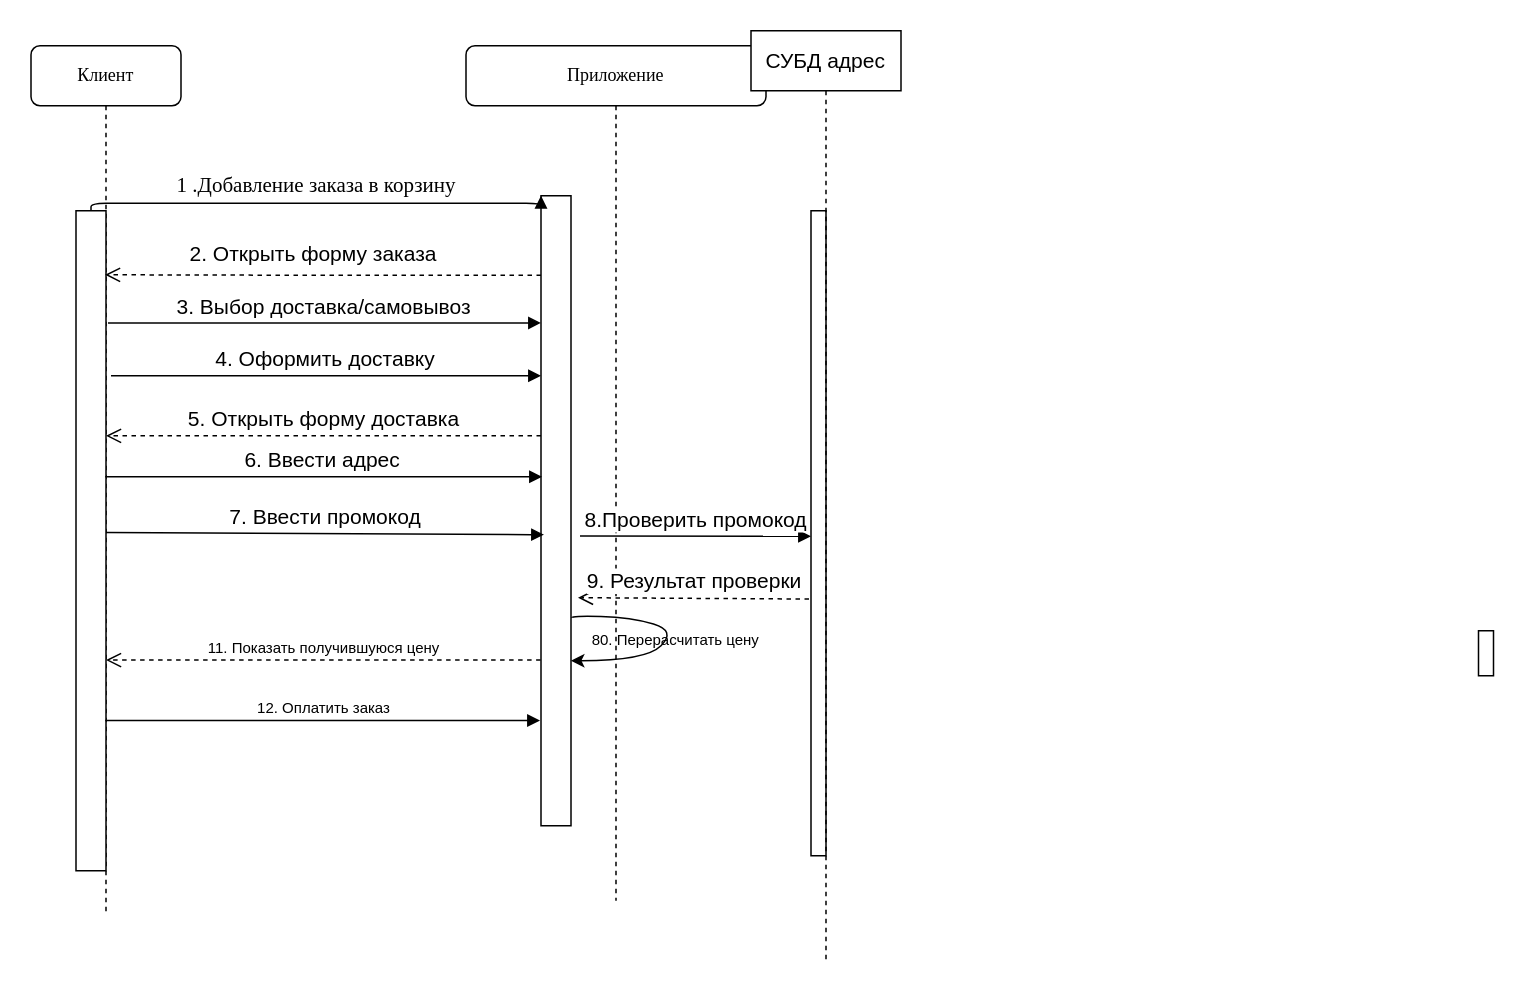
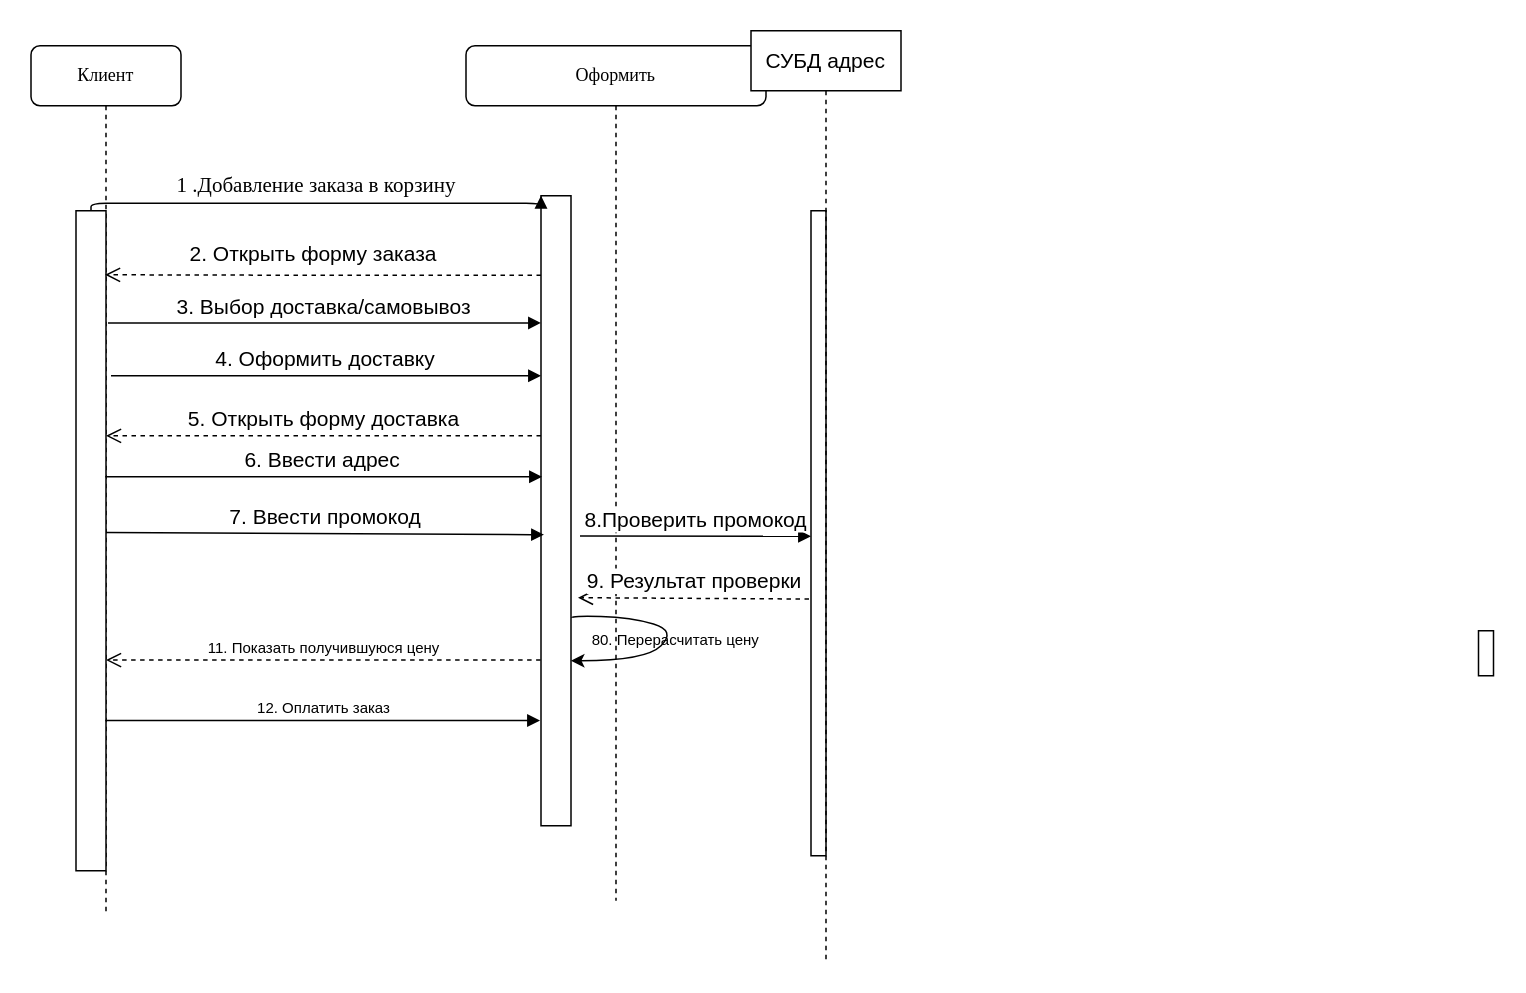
(616, 76) -> (616, 76)
